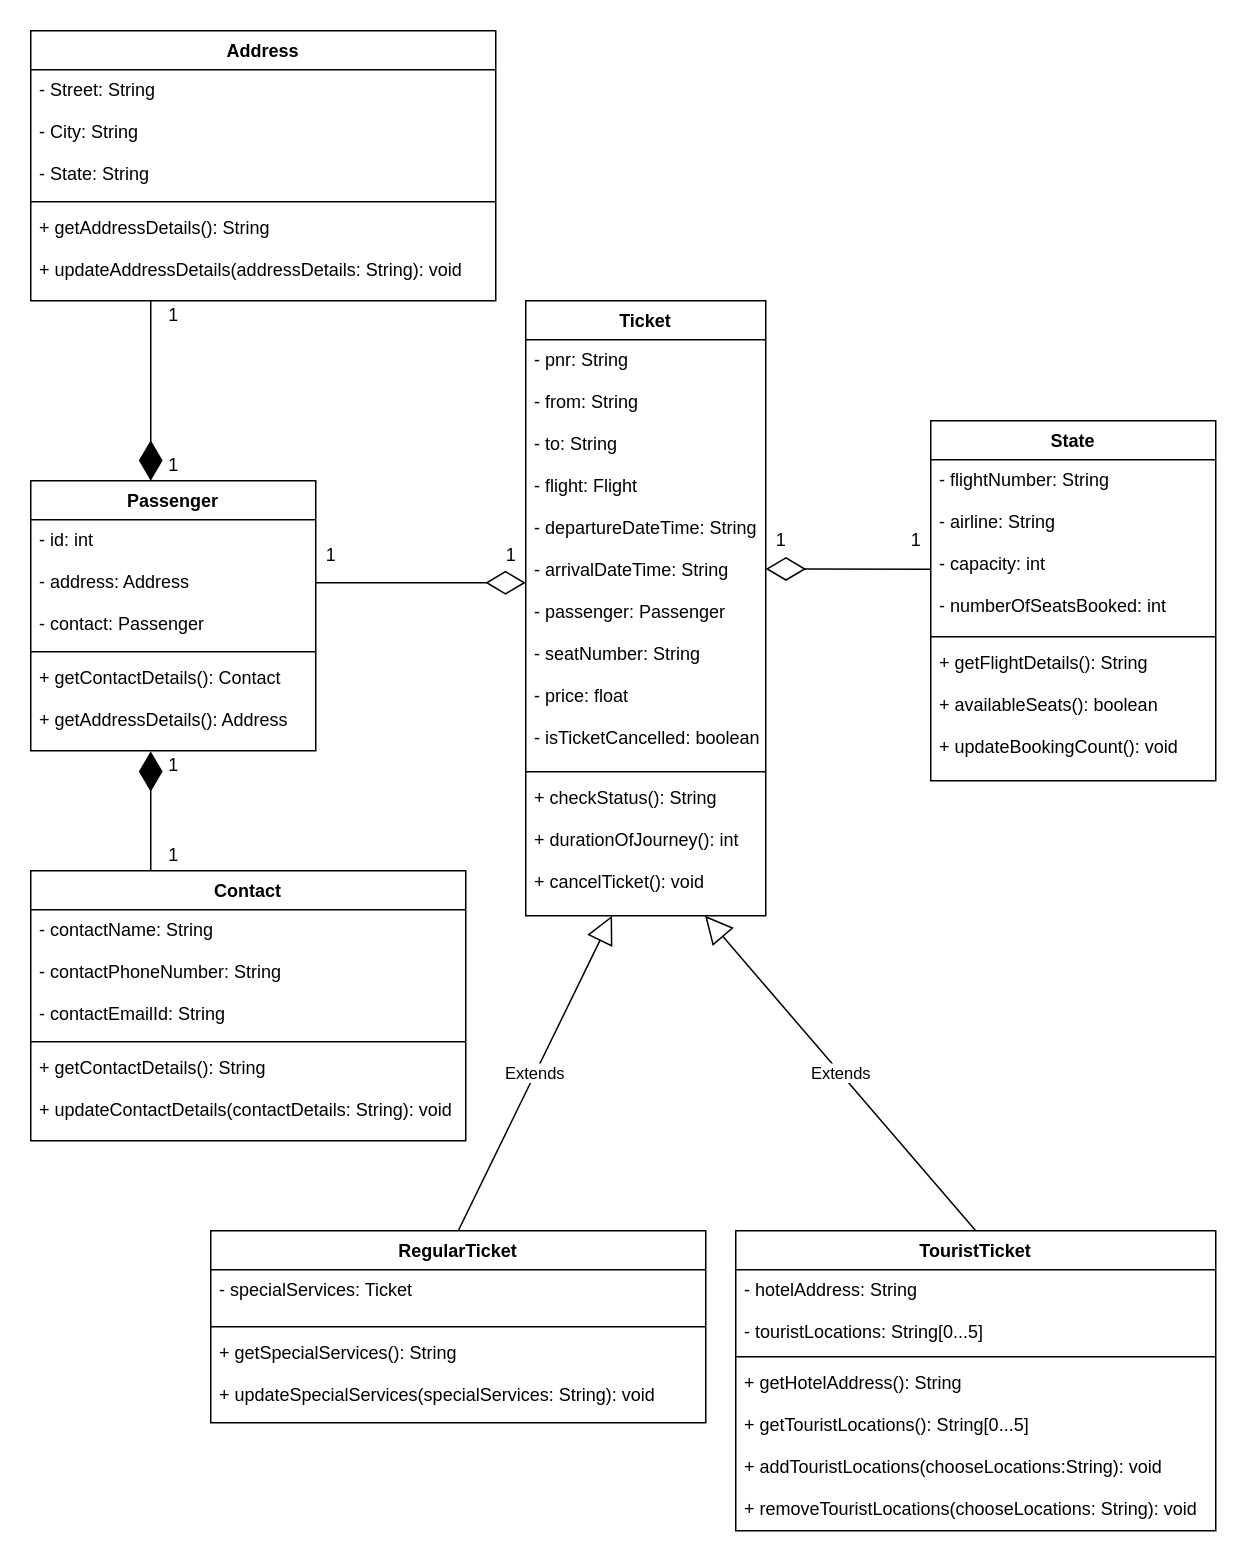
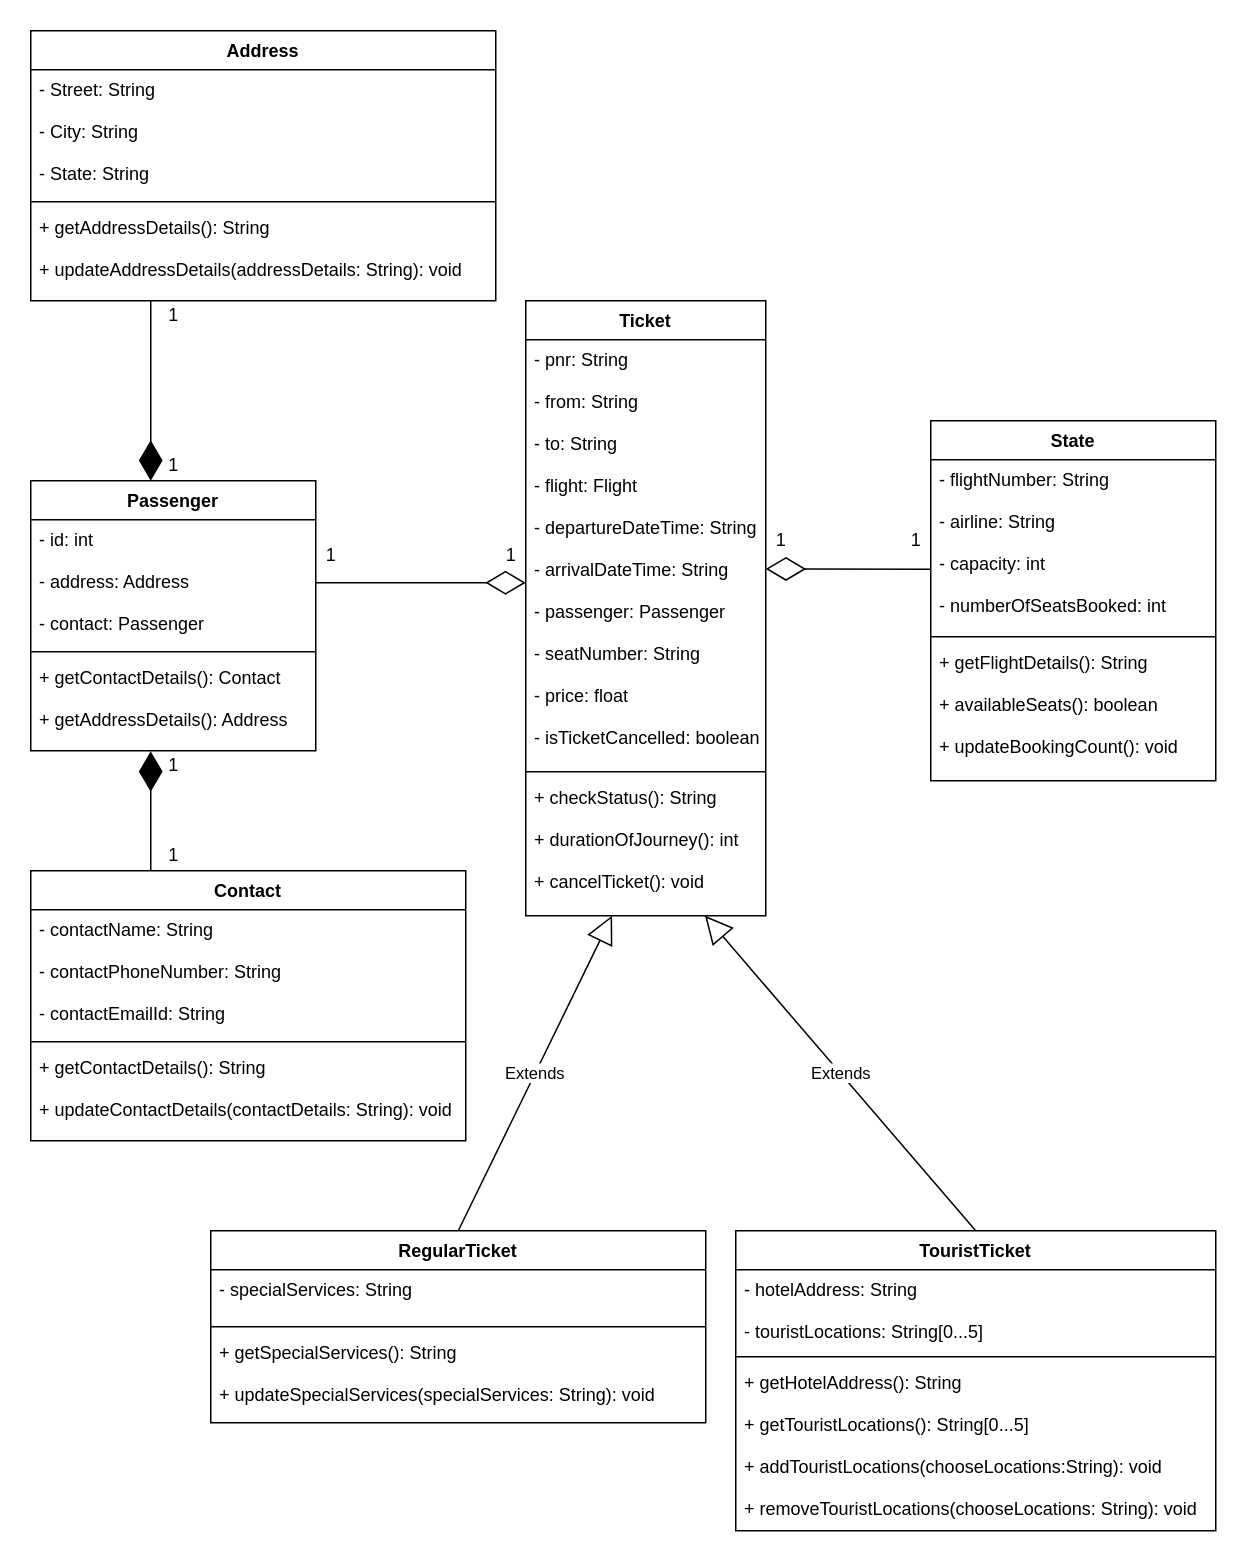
(329, 1290) -> (329, 1290)
